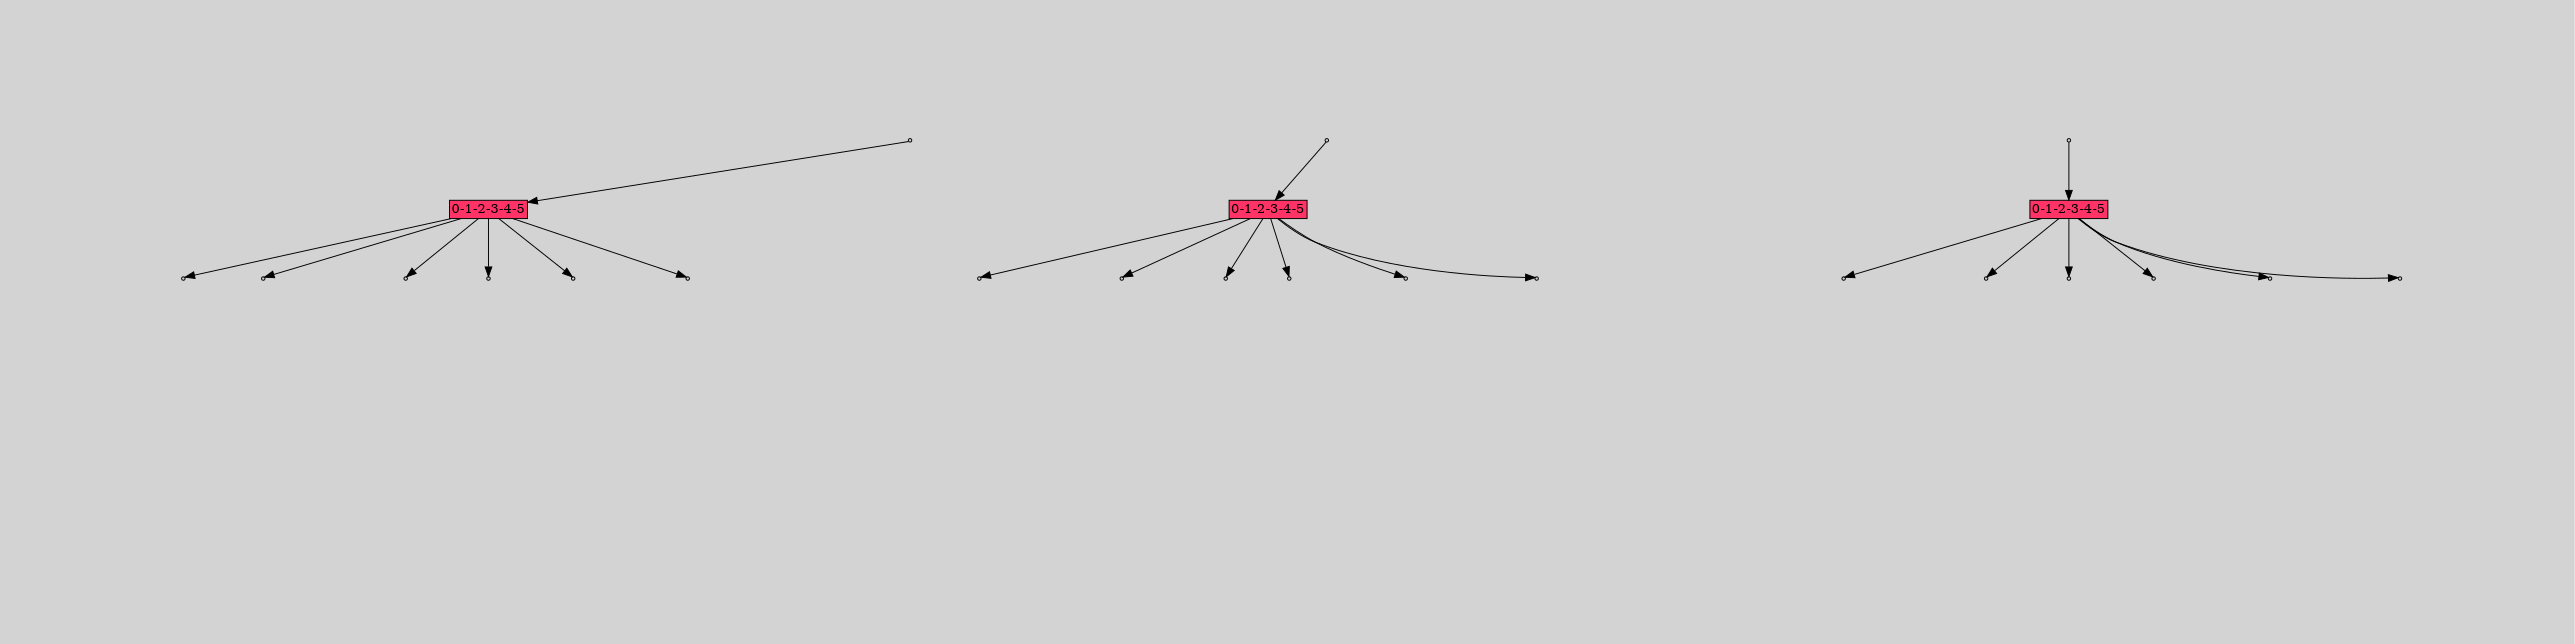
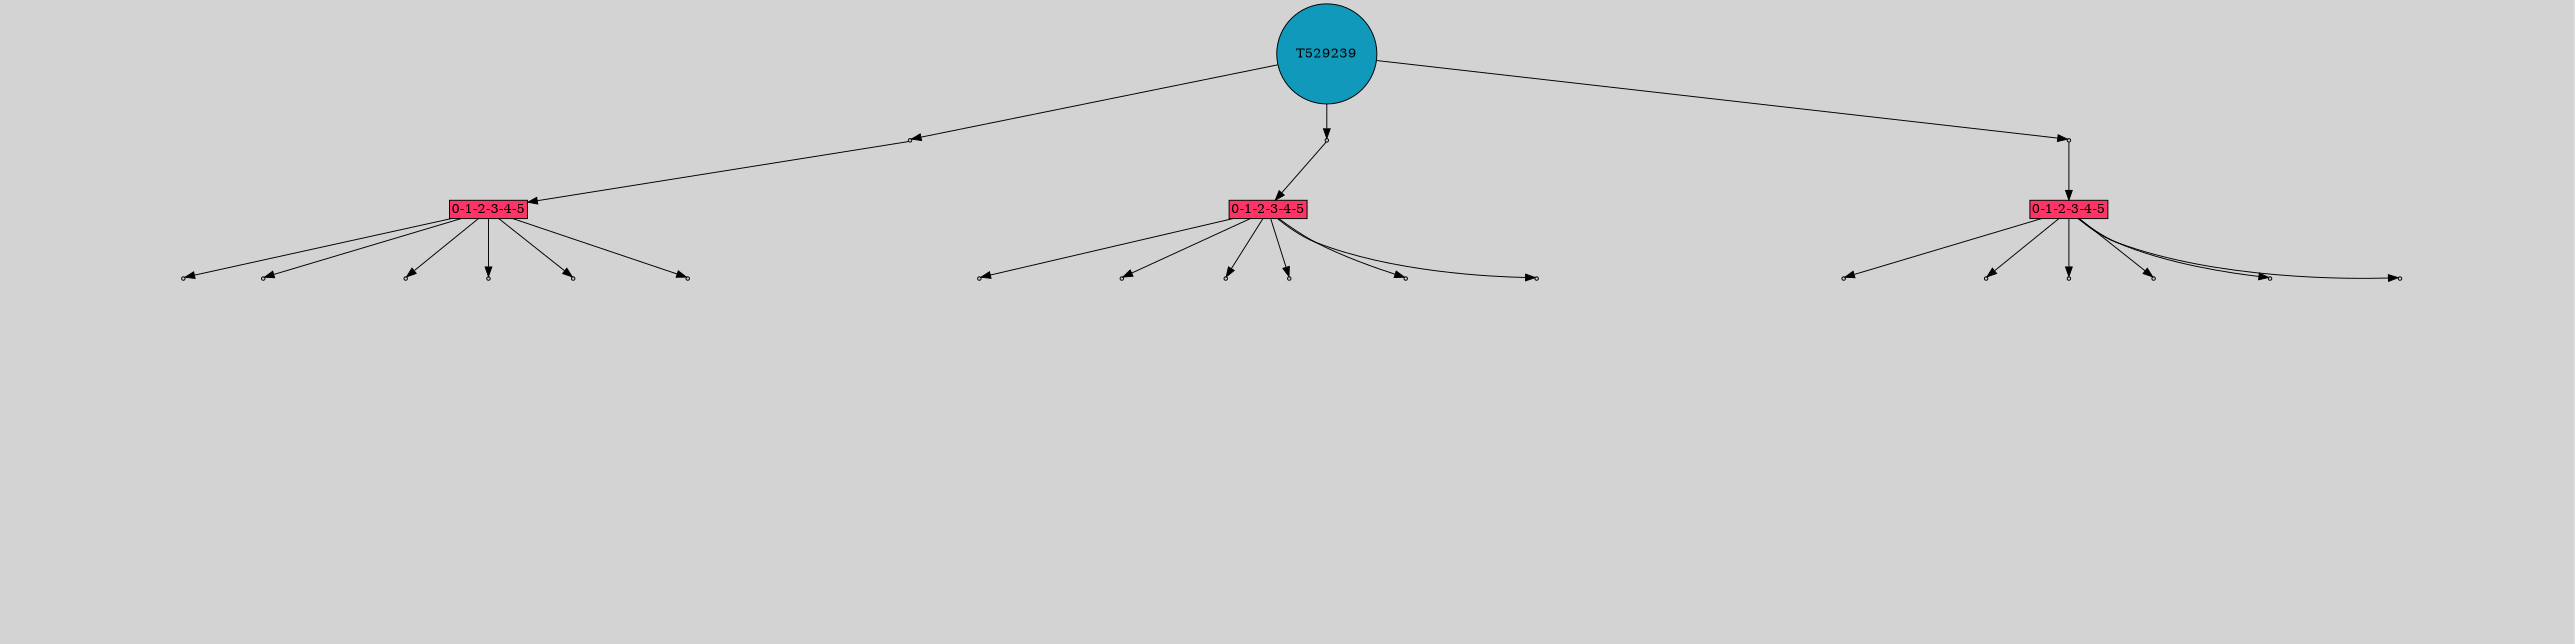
none -> (1327, 54)
